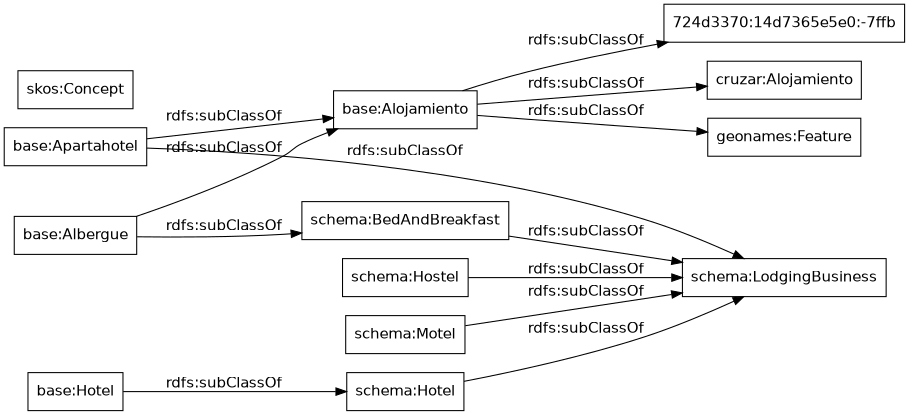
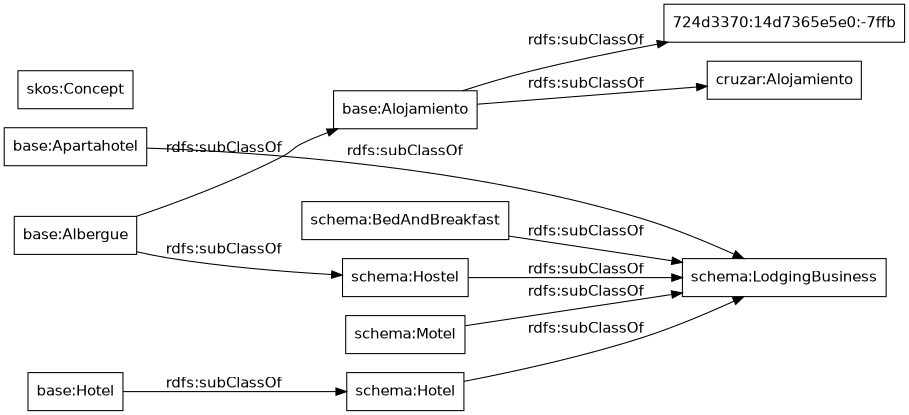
(235, 129) -> none
(784, 137) -> none
(214, 237) -> (234, 267)
